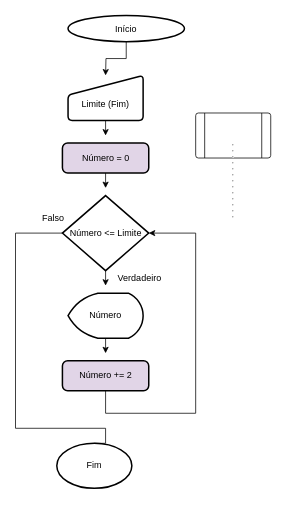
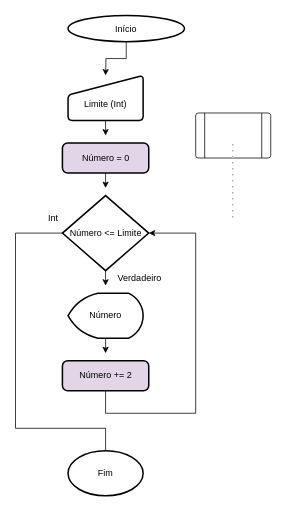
(105, 98) -> (105, 98)
(53, 218) -> (53, 218)
(94, 465) -> (105, 473)
